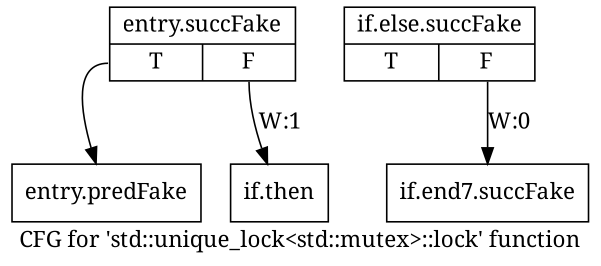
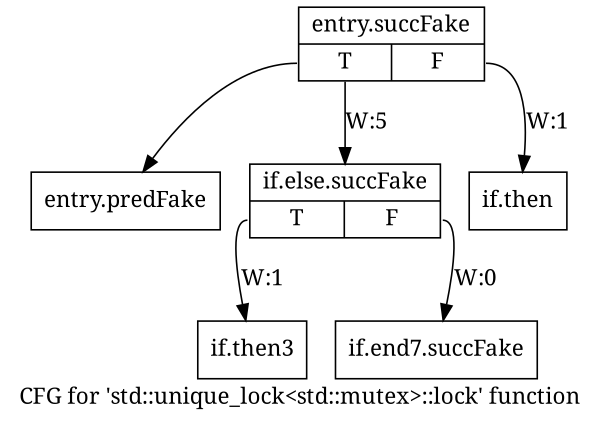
none -> (345, 115)
none -> (252, 350)
